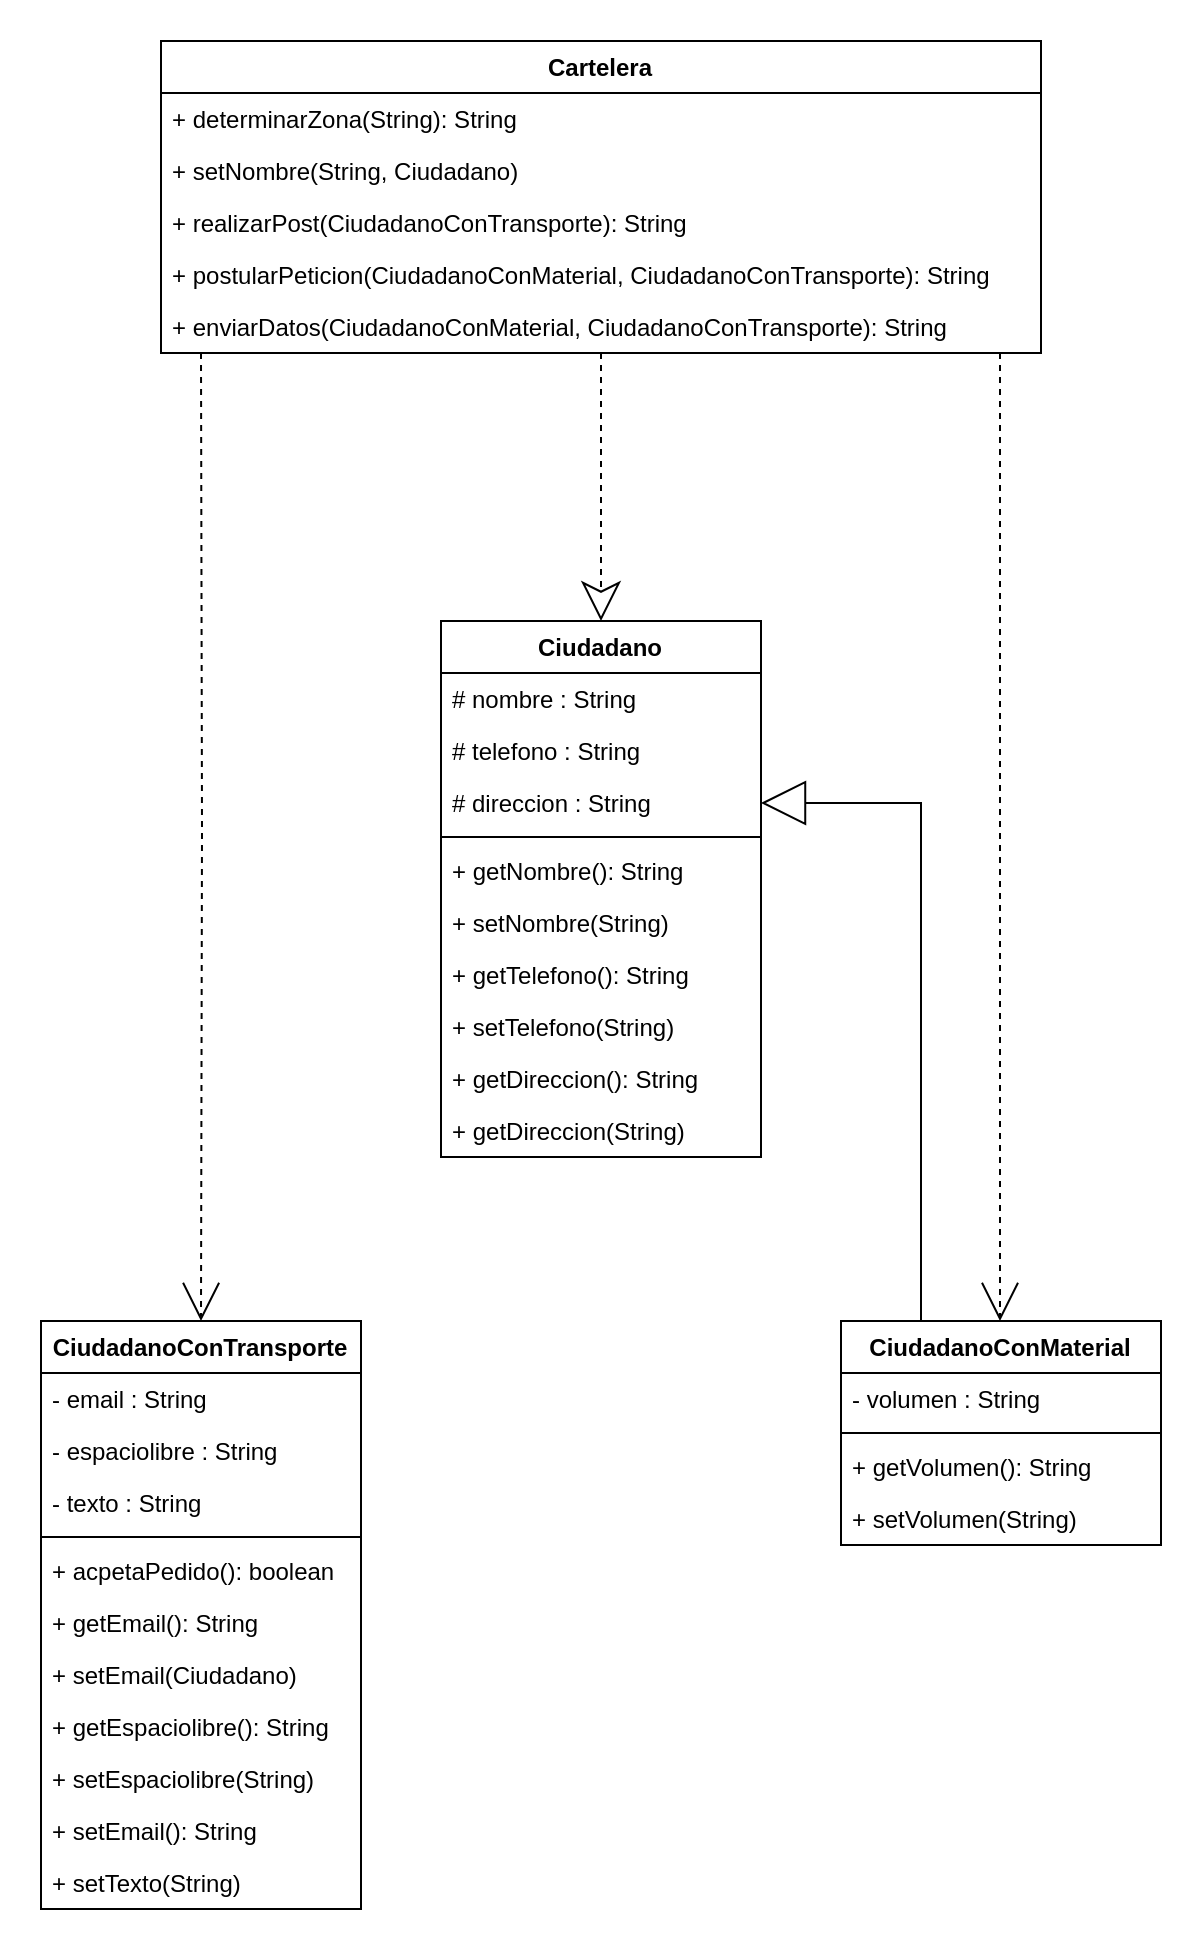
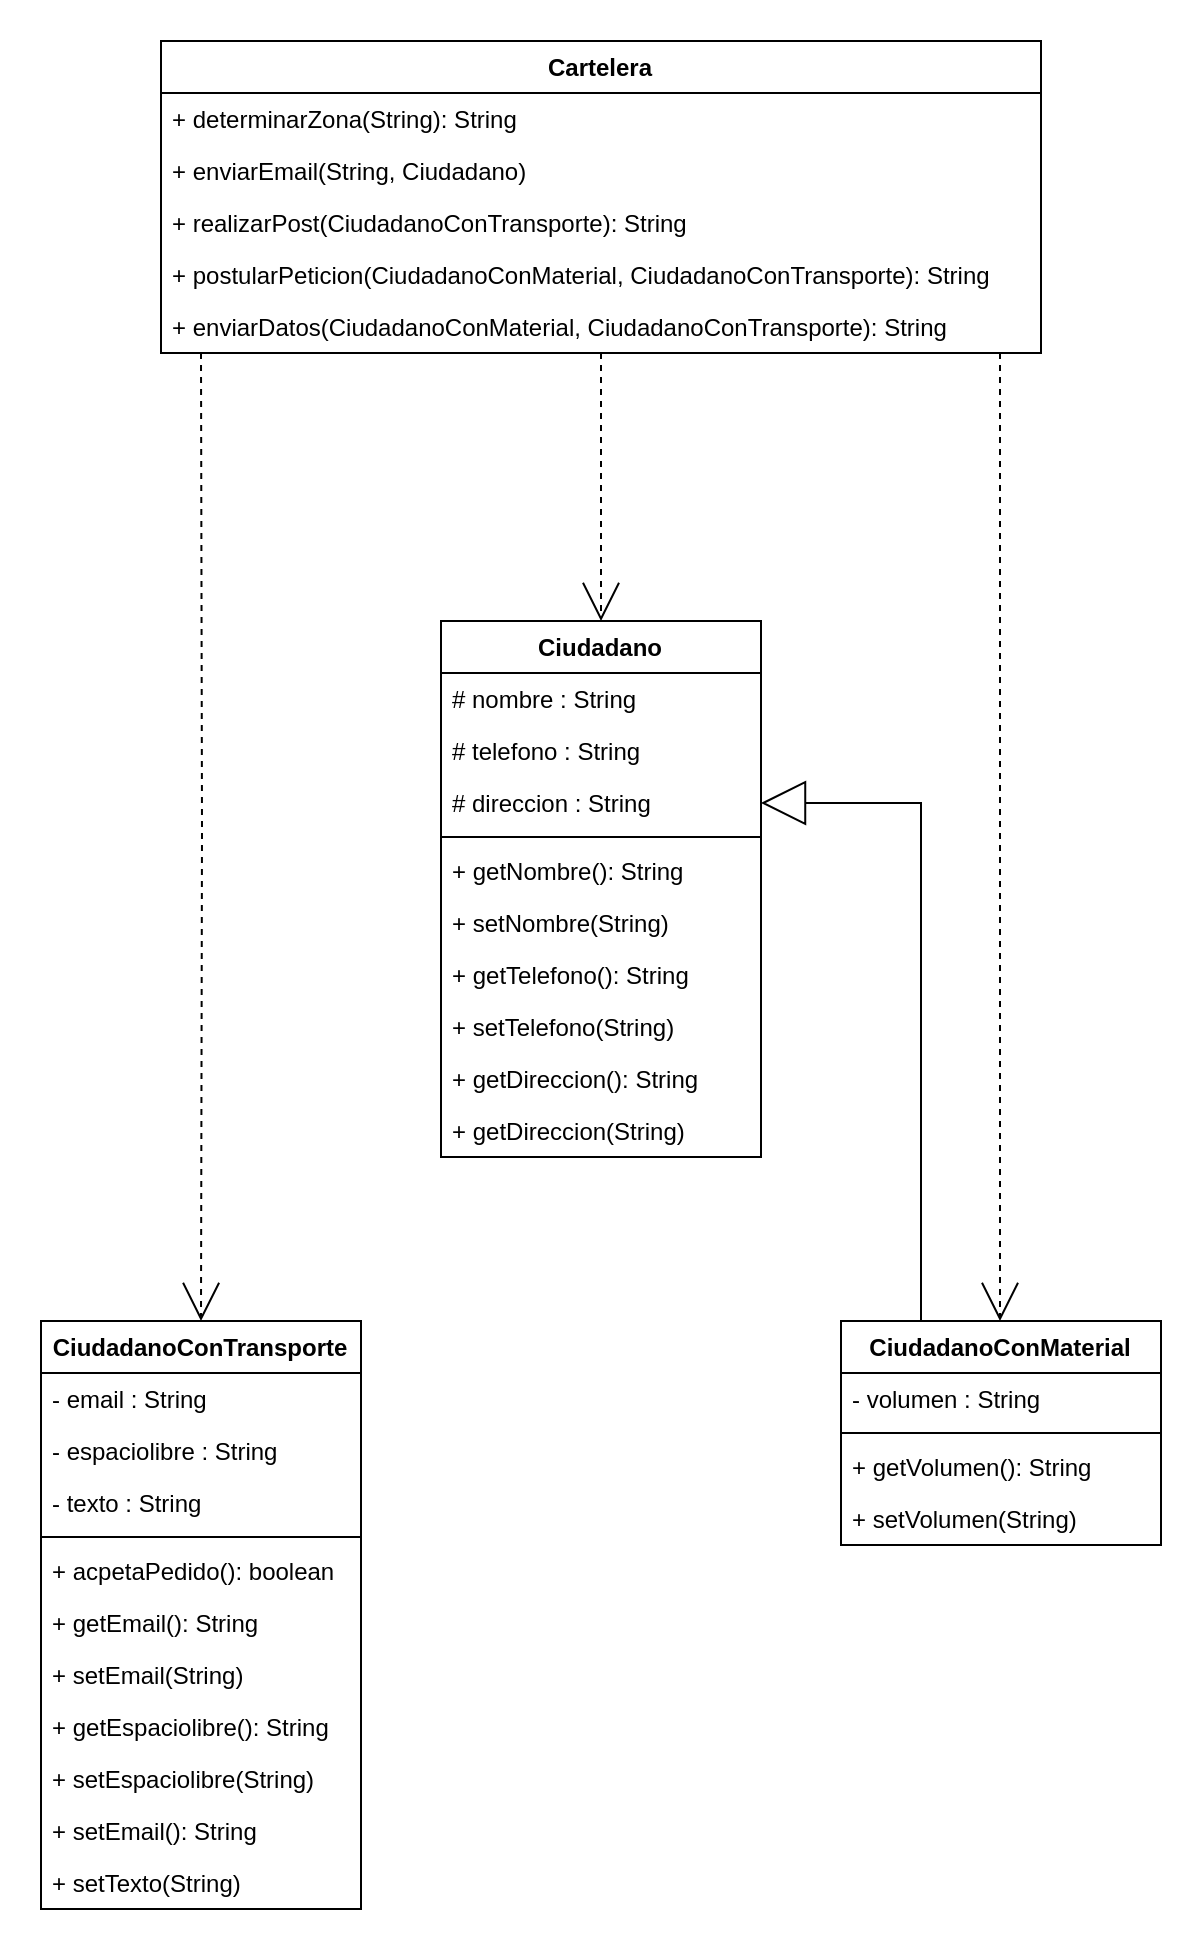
(358, 172) -> (362, 172)
(601, 589) -> (601, 599)
(184, 1676) -> (164, 1676)
